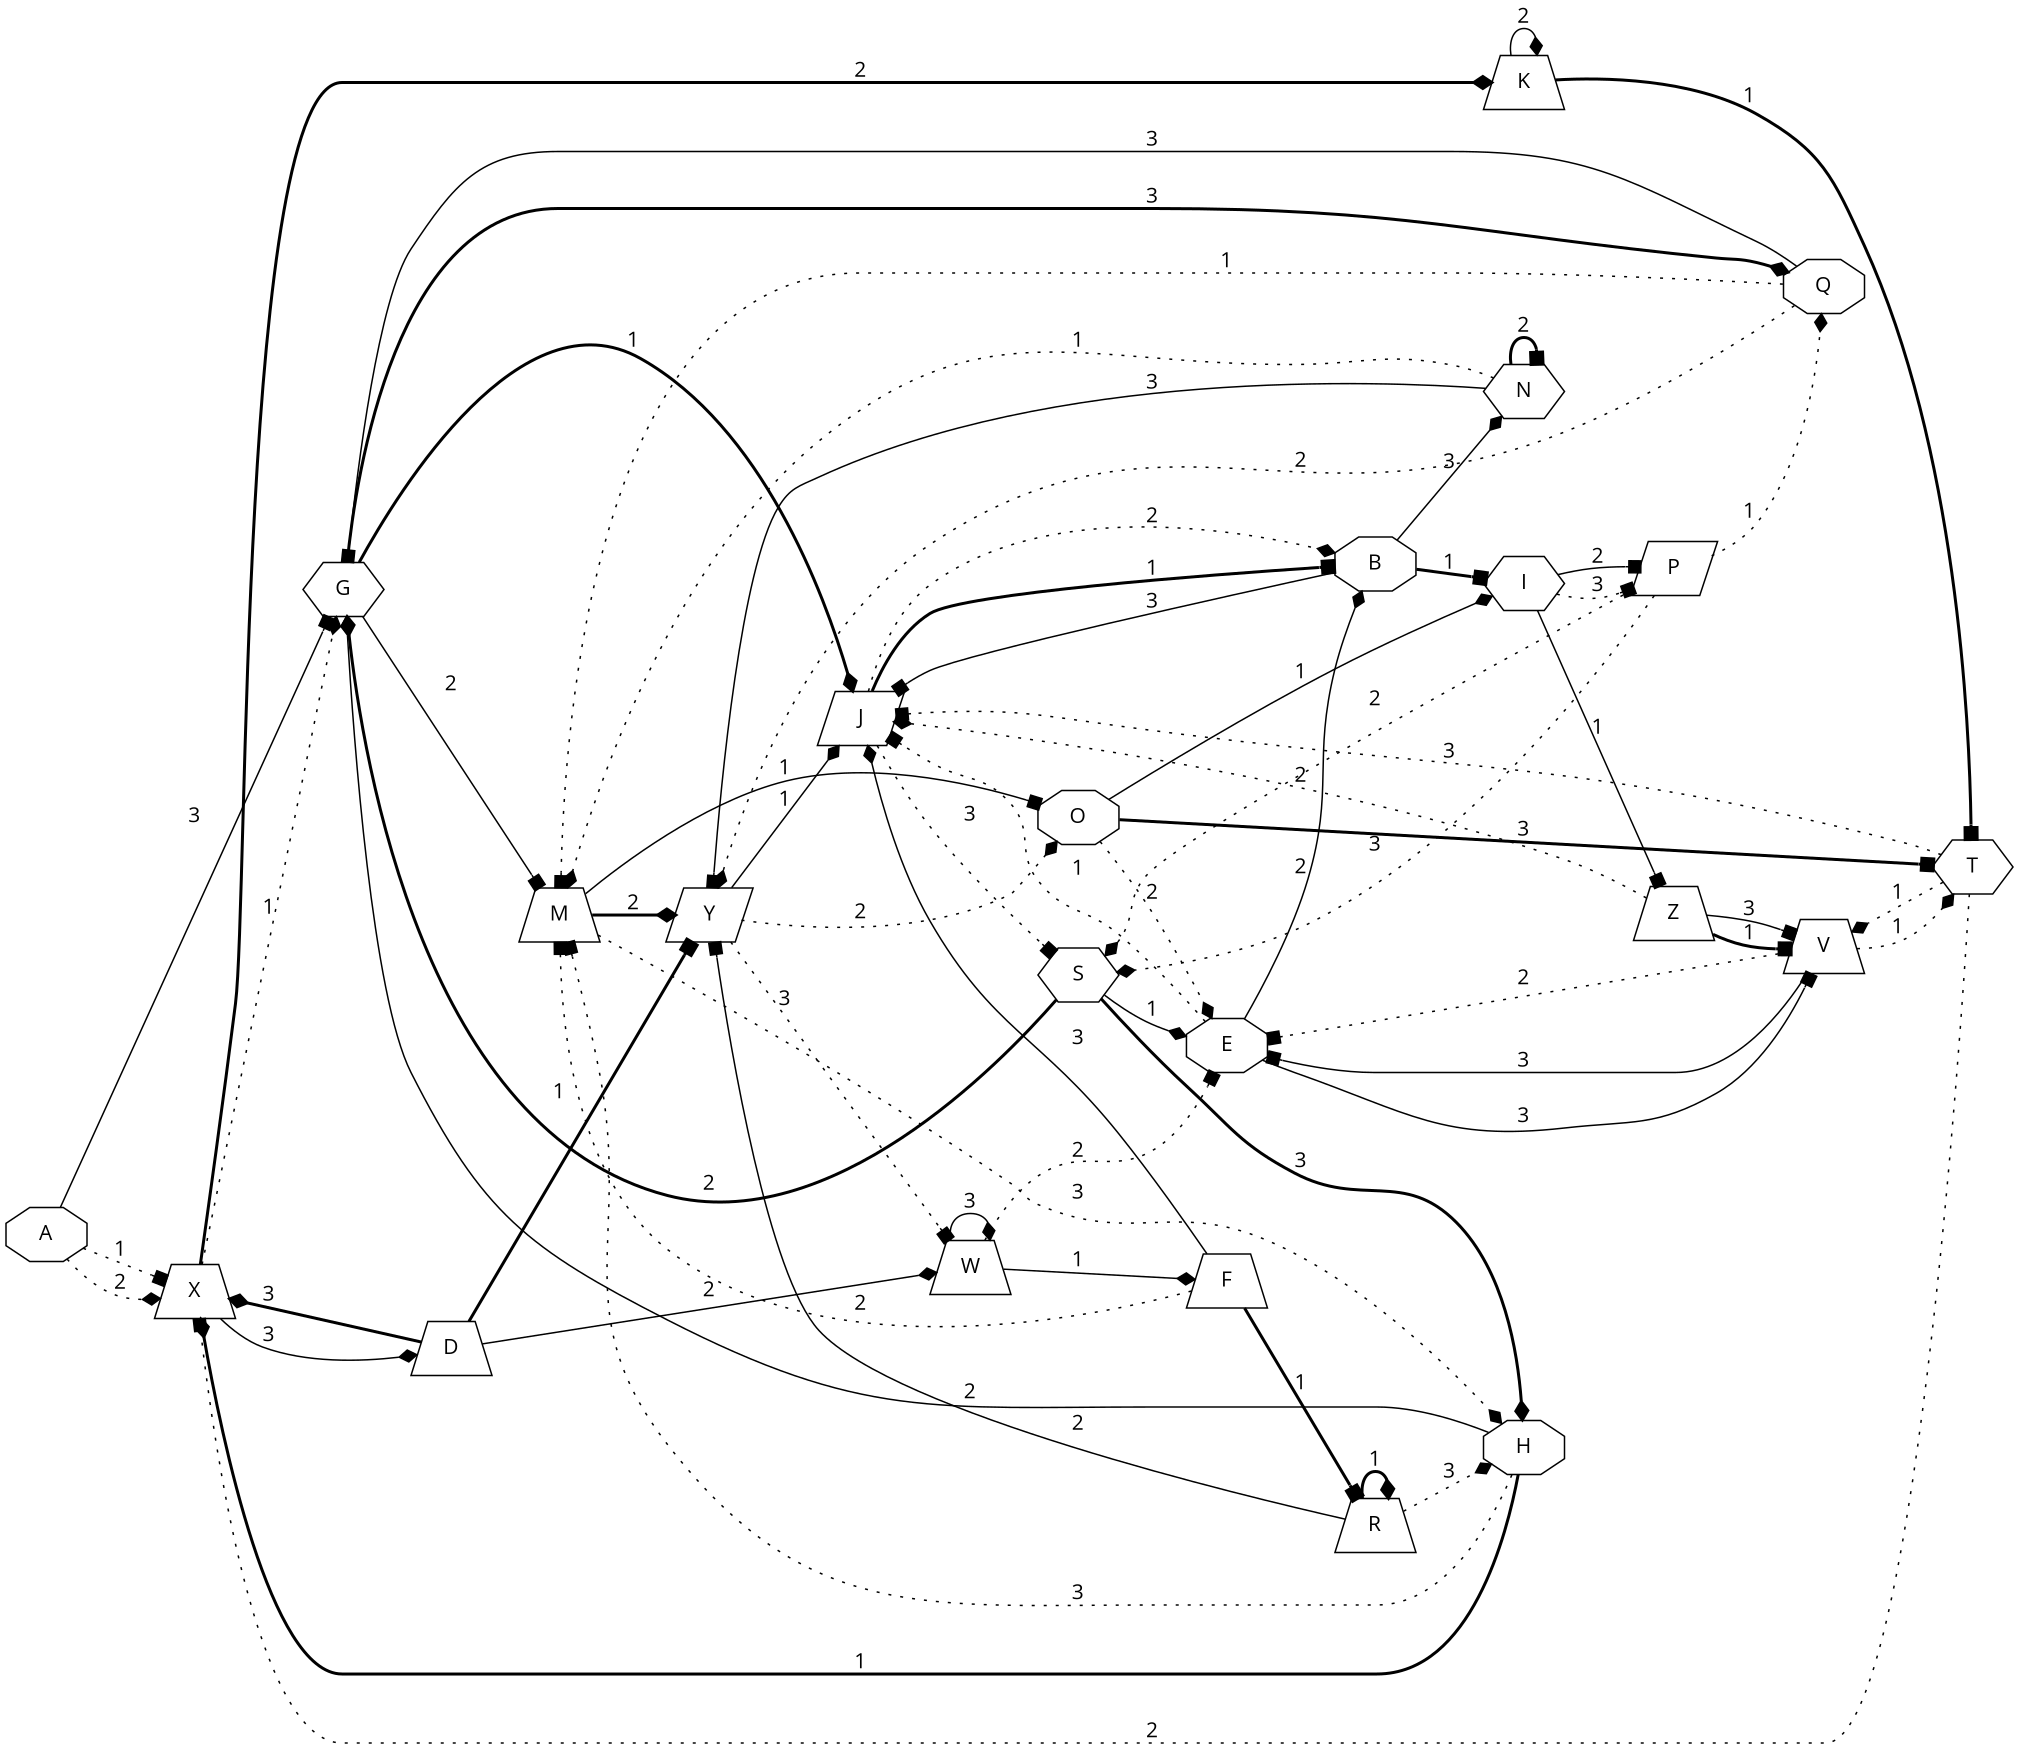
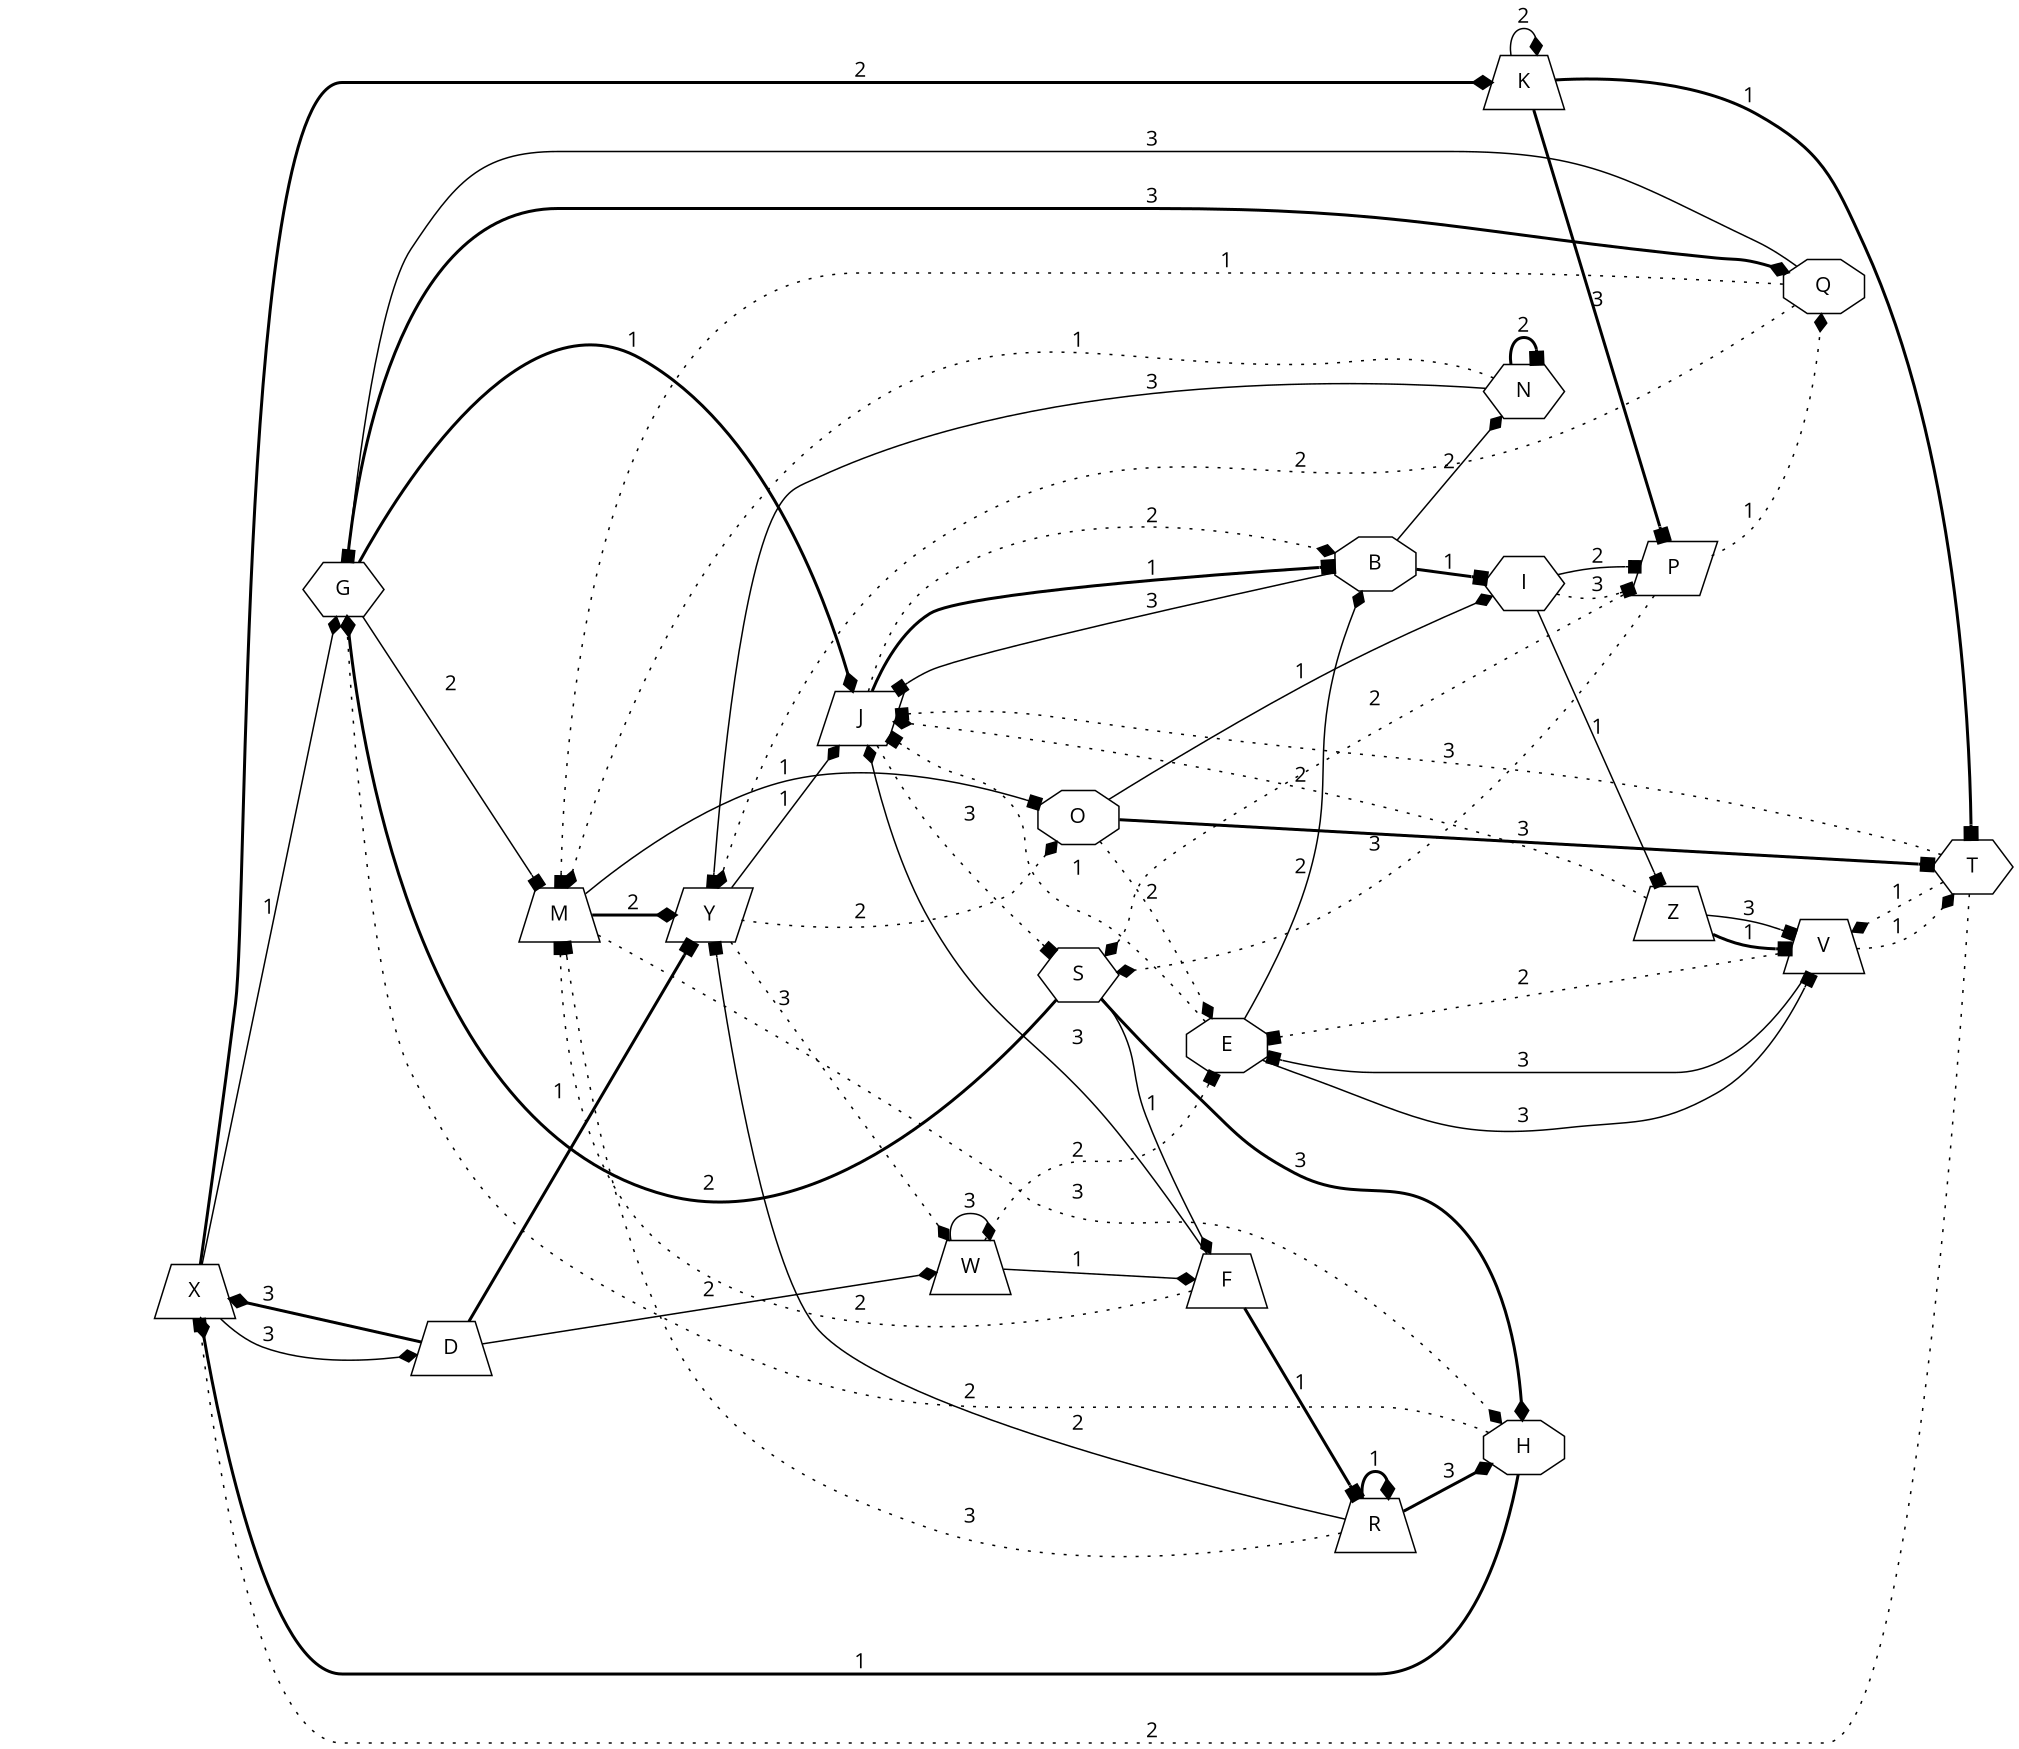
none -> (1597, 318)
(1450, 463) -> (1450, 463)
(267, 949) -> (267, 949)
(1135, 1016) -> (1147, 1119)
(835, 1085) -> (835, 1085)
(46, 1234) -> none
(682, 1327) -> (682, 1327)
(1439, 1492) -> (1439, 1492)
(844, 1581) -> (788, 1464)
